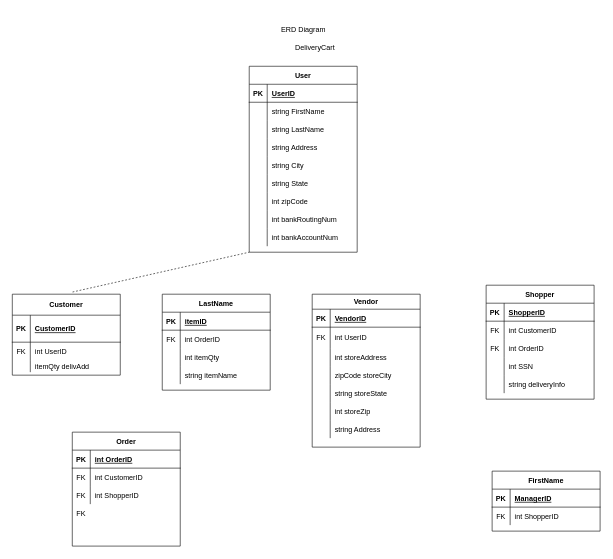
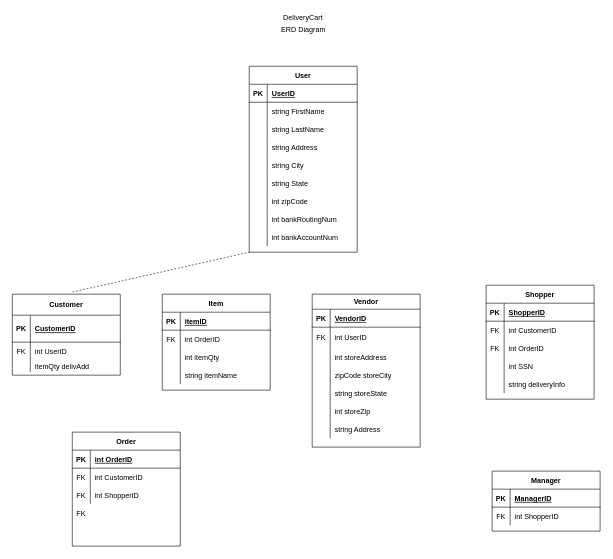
(315, 48) -> (303, 18)
(216, 304) -> (216, 304)
(546, 481) -> (546, 481)
